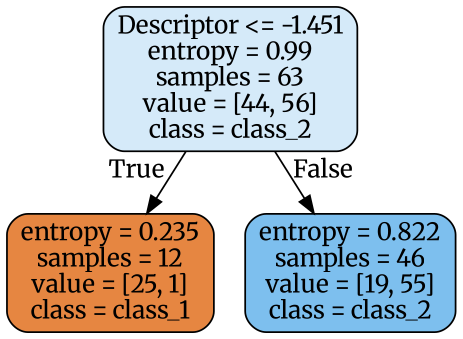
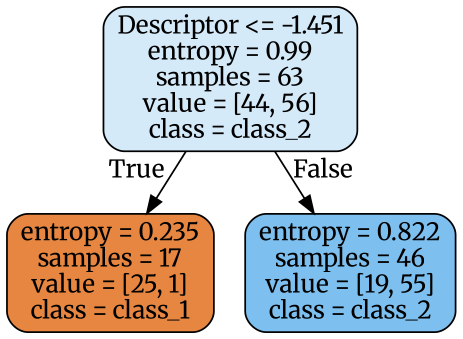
(110, 273) -> (110, 273)
